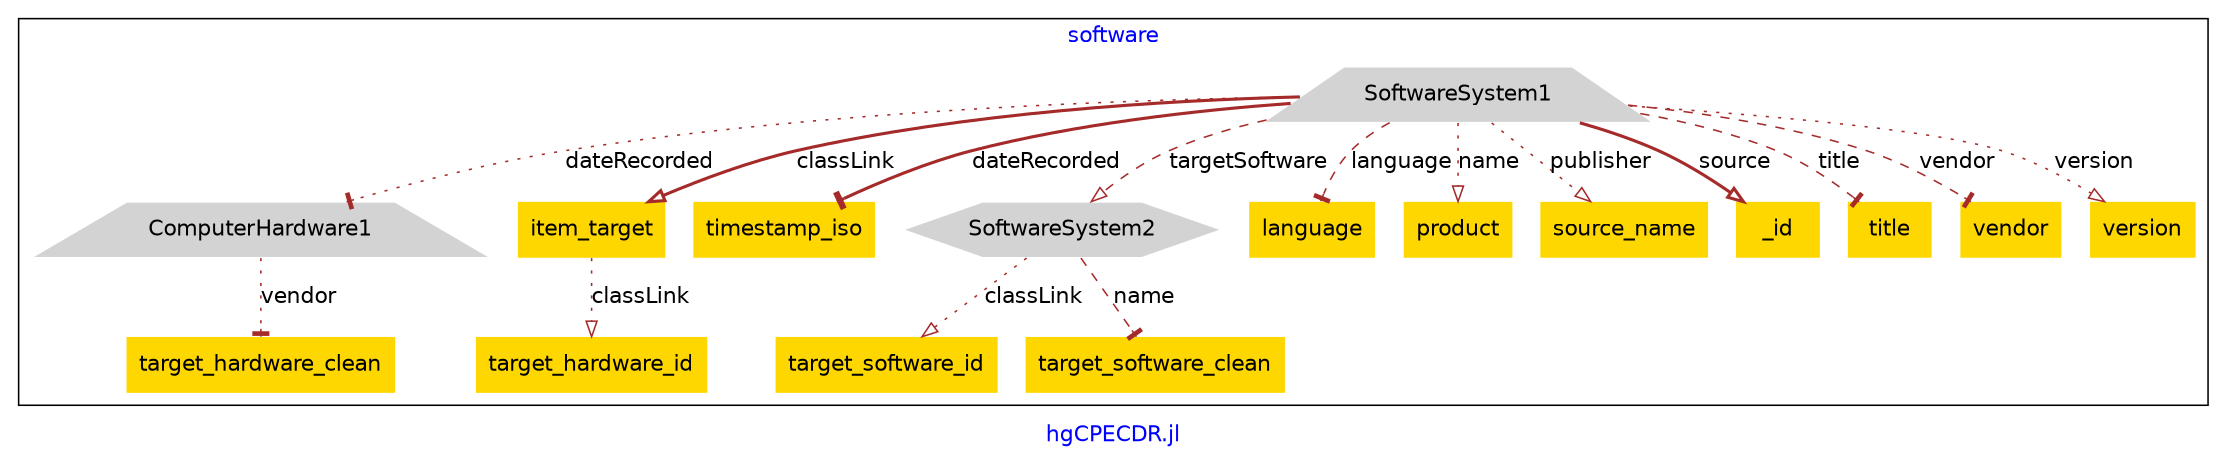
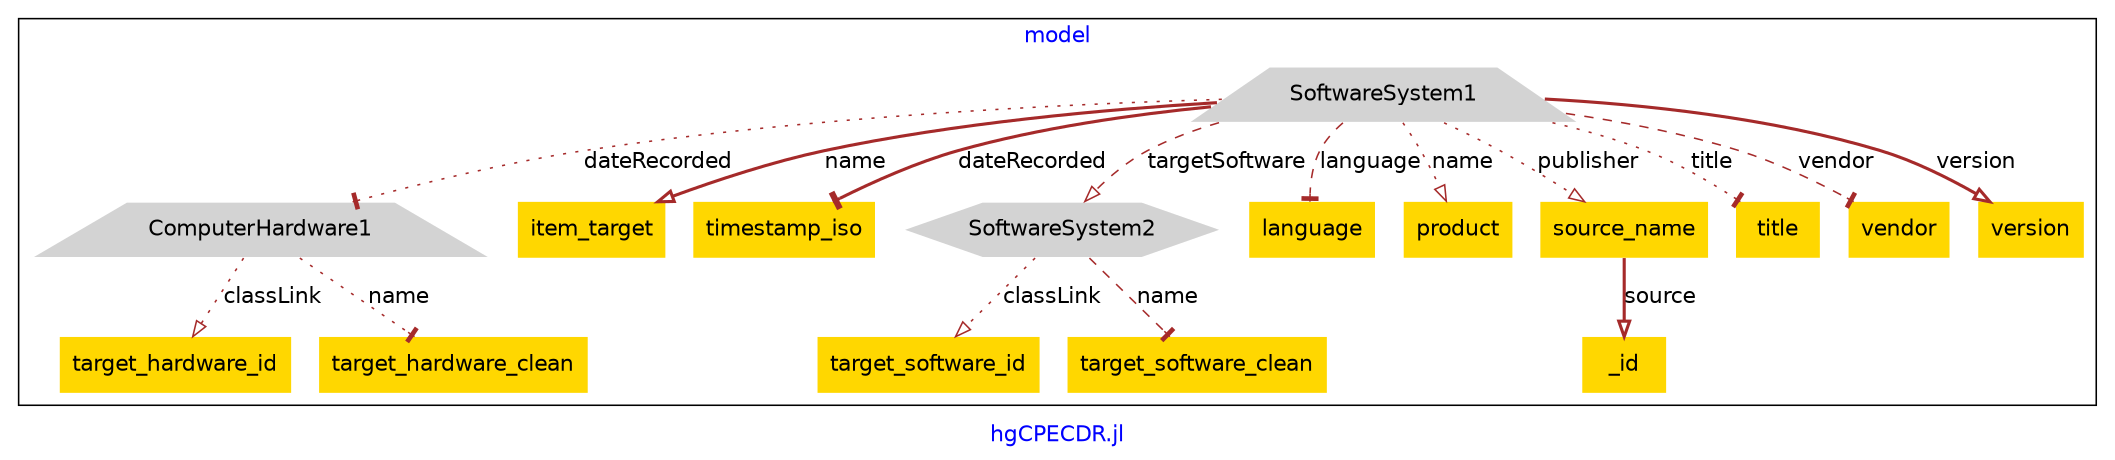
(1113, 36) -> (1057, 36)
(1866, 127) -> (1766, 124)
(1752, 142) -> (1647, 151)
(1658, 151) -> (1624, 290)
(846, 162) -> (856, 162)
(592, 290) -> (222, 291)
(299, 297) -> (399, 297)
